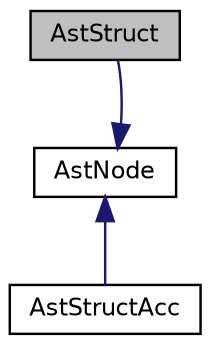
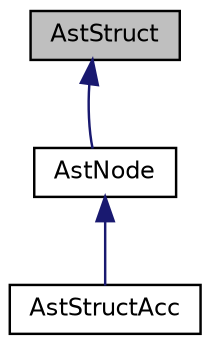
(121, 92) -> (89, 116)
